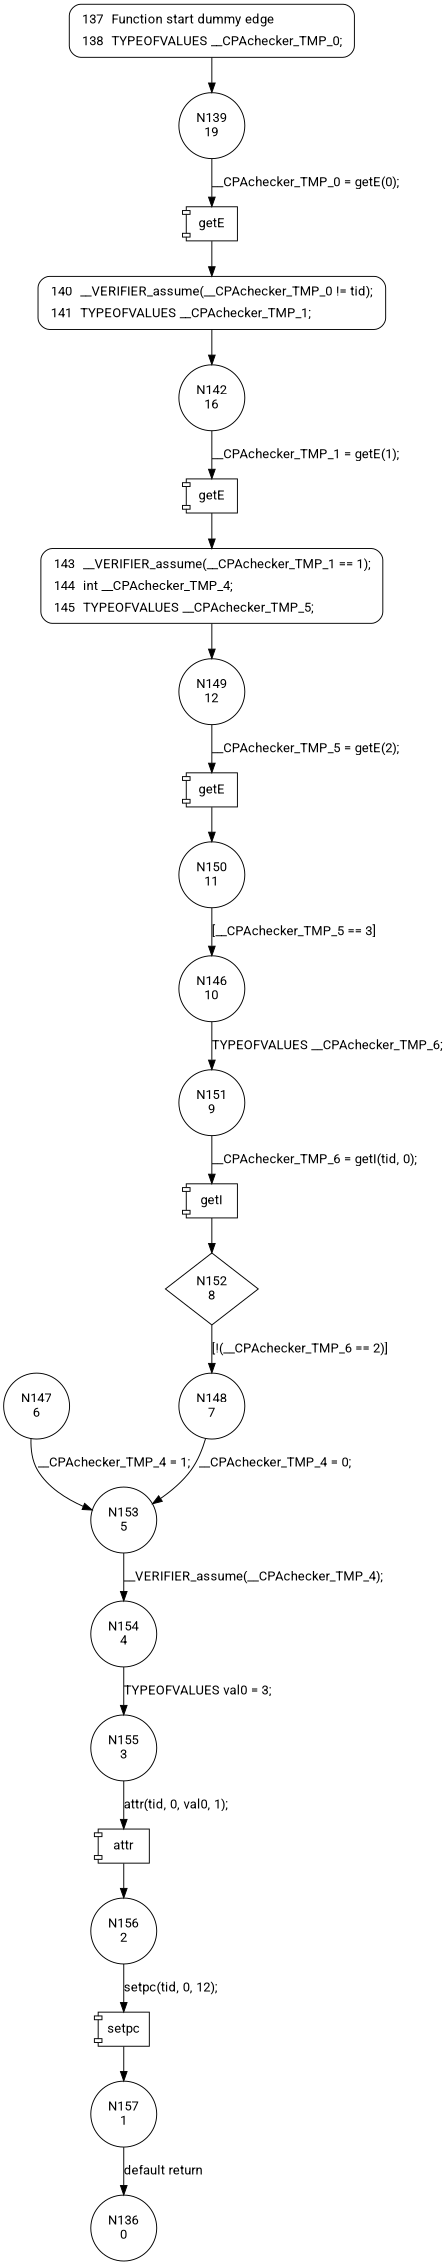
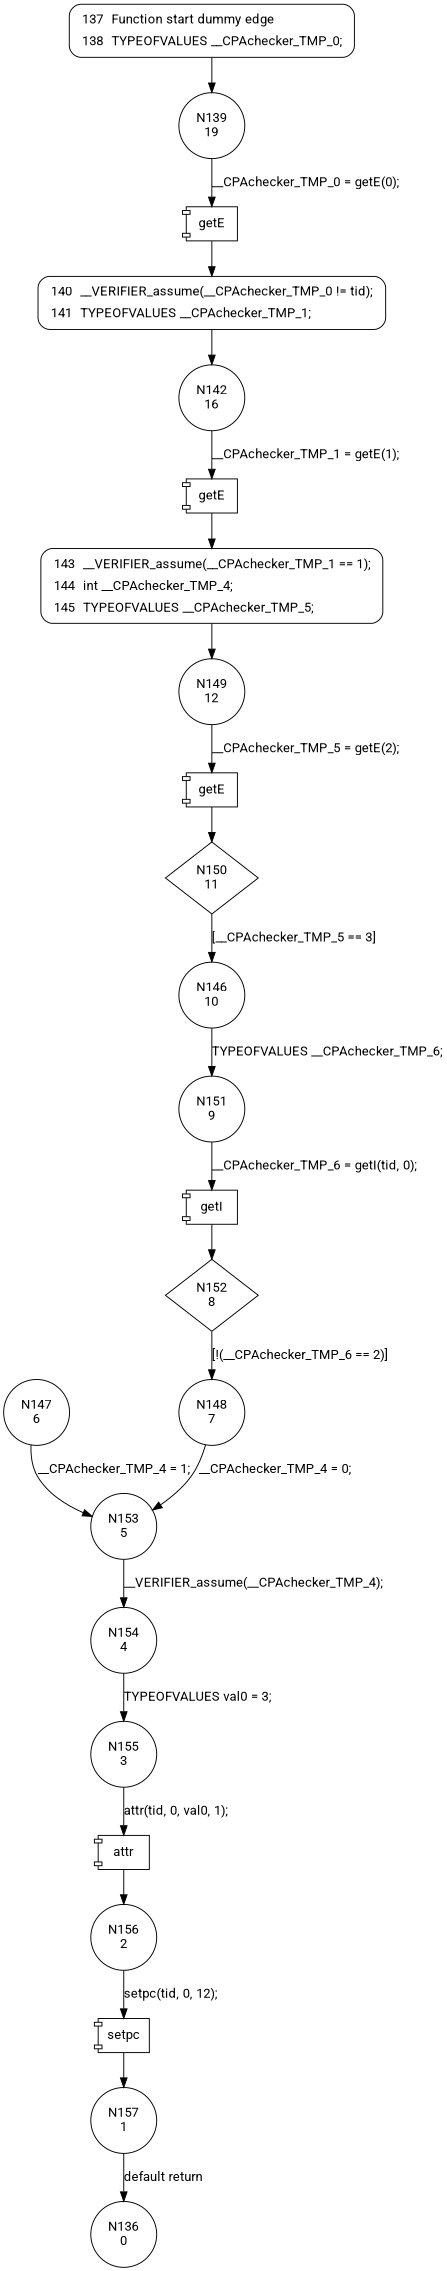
(212, 875) -> (212, 878)
